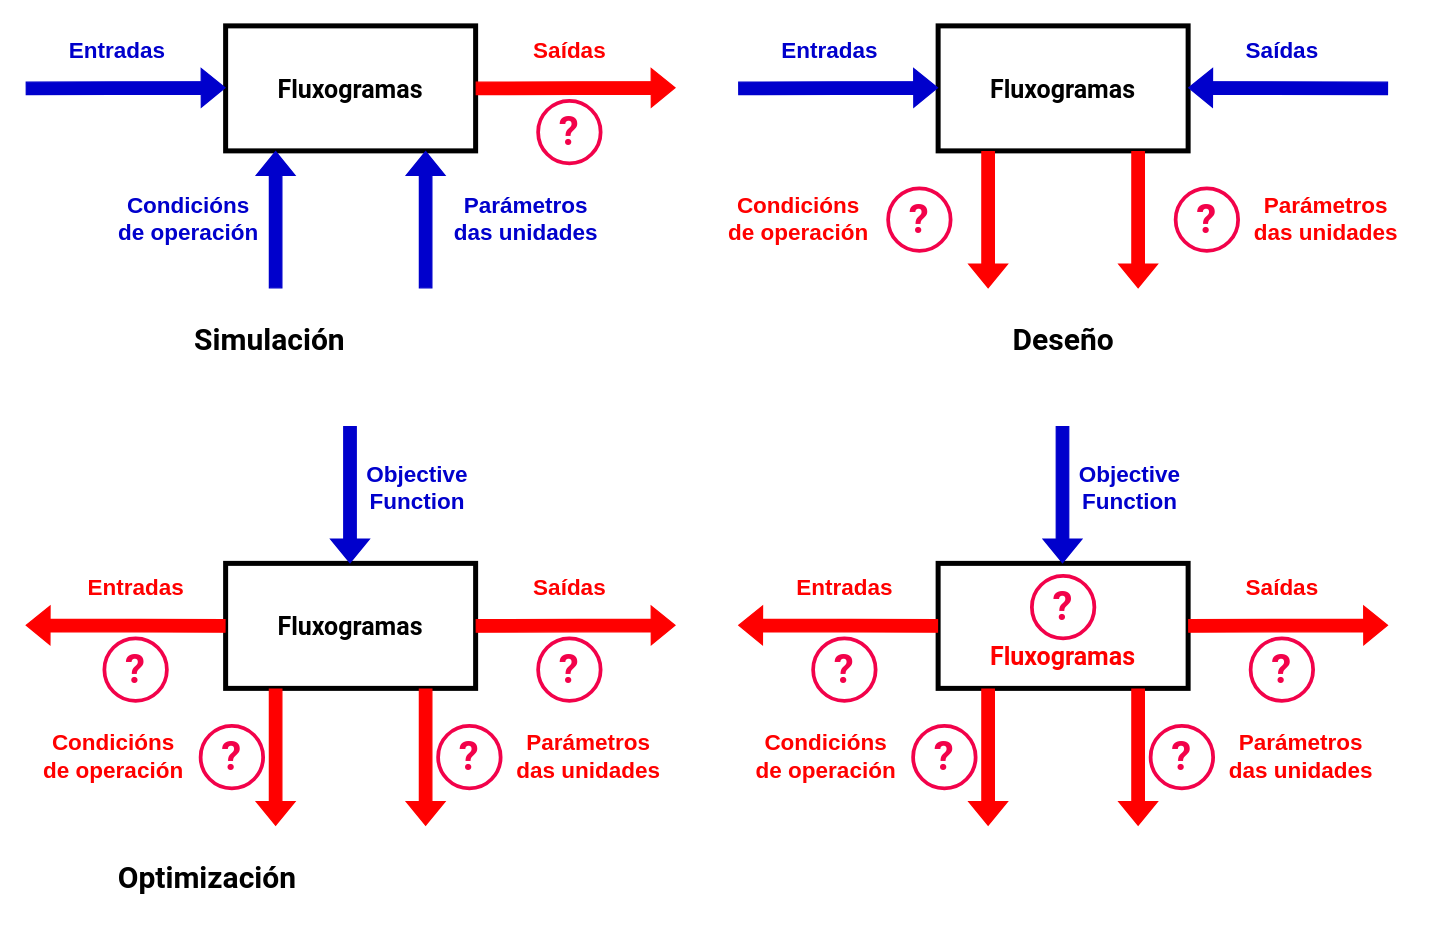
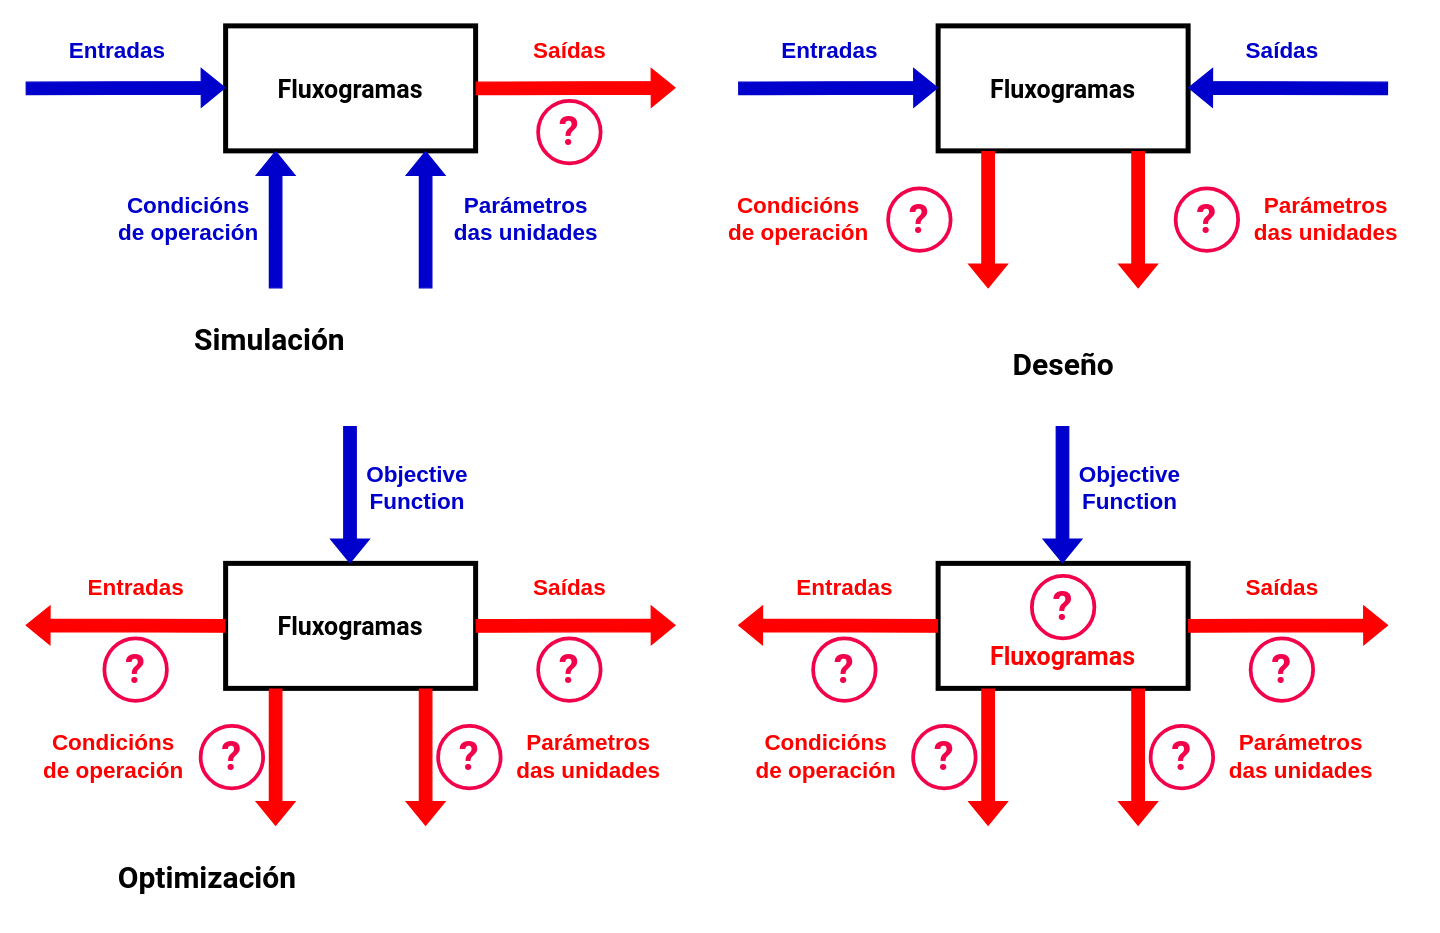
(1063, 337) -> (1063, 362)
